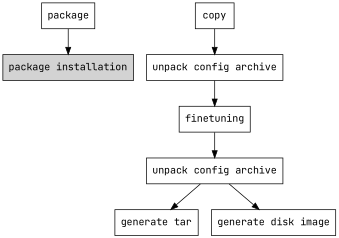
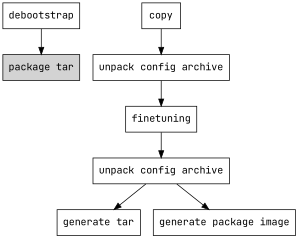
(68, 16) -> (41, 16)
(68, 67) -> (41, 67)
(274, 223) -> (224, 223)
